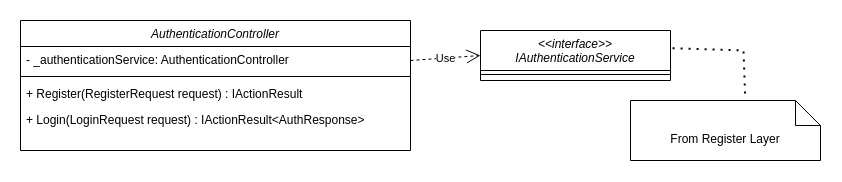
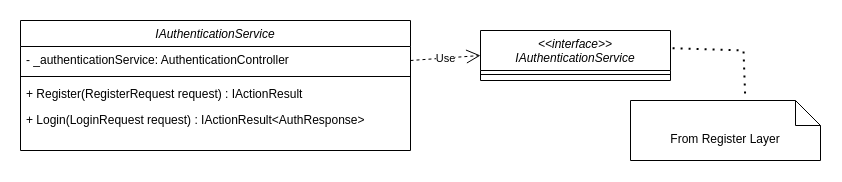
(215, 34) -> (215, 34)
